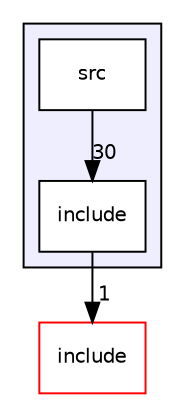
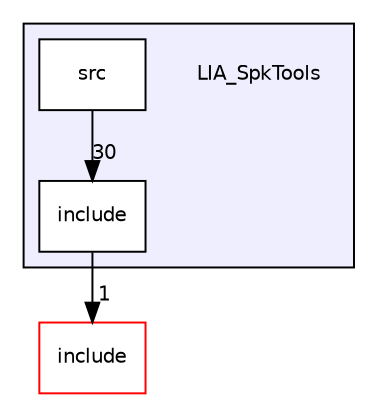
none -> (260, 75)
